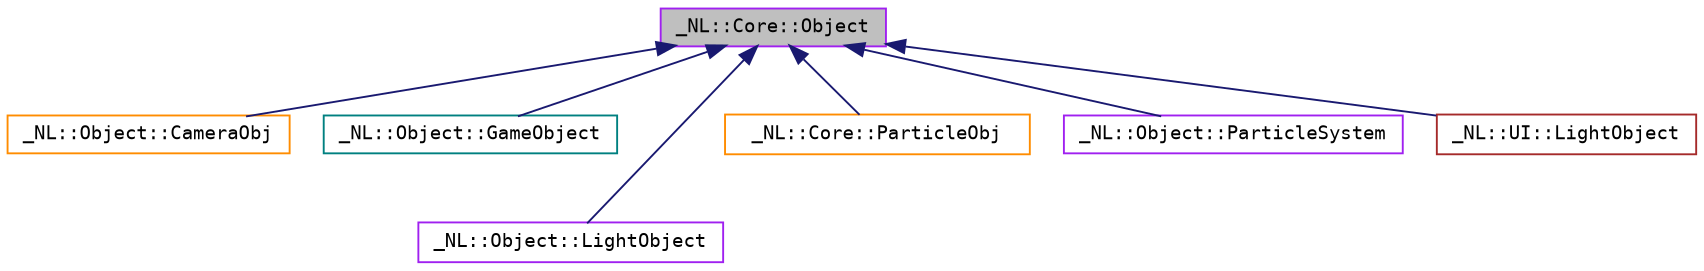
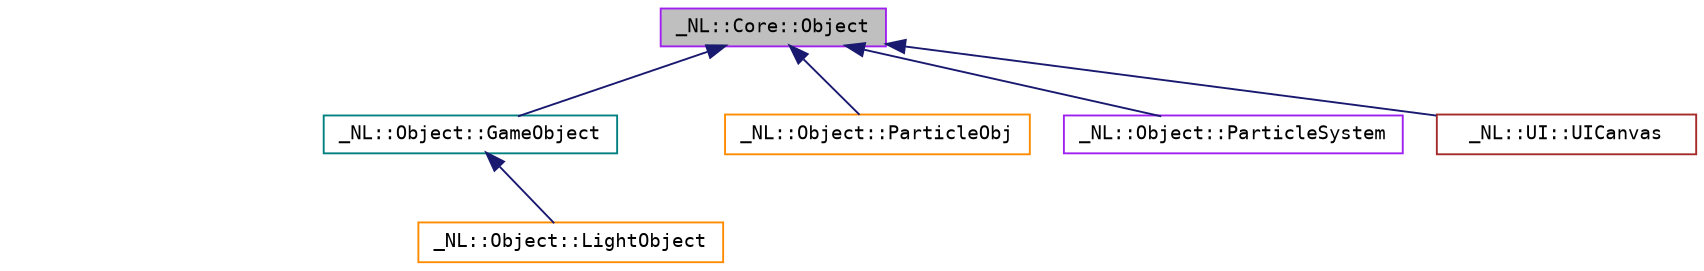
(149, 134) -> none
(877, 134) -> (877, 134)
(1567, 134) -> (1567, 134)
(666, 141) -> (527, 195)
(571, 242) -> (571, 242)
